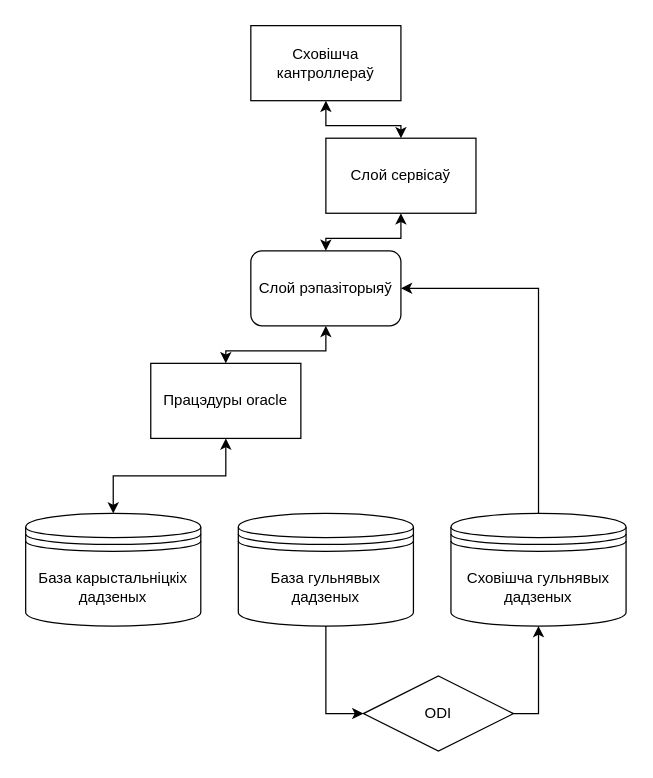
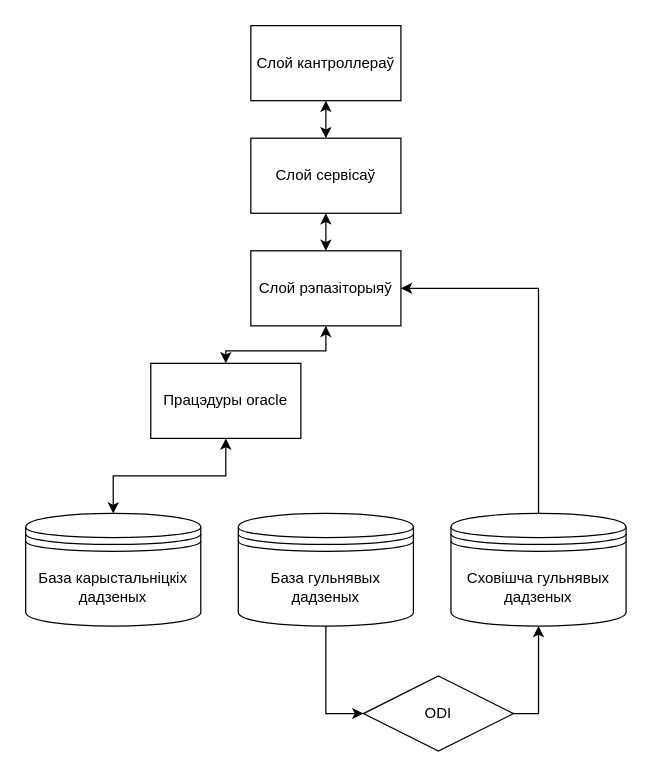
(326, 63) -> (326, 63)
(401, 176) -> (326, 176)
(326, 288) -> (326, 288)
